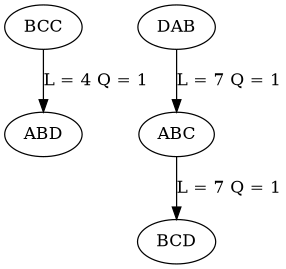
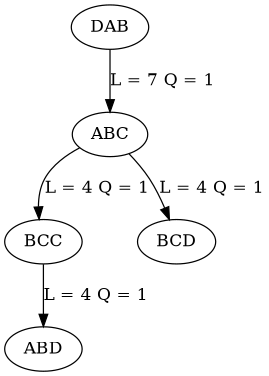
none -> (50, 171)
(229, 188) -> (212, 188)
